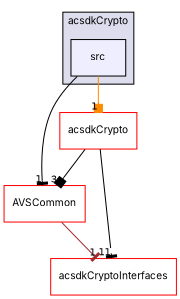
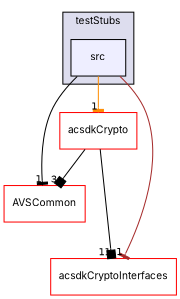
(98, 22) -> (98, 22)
(98, 92) -> (98, 92)
(105, 199) -> (105, 199)
(77, 239) -> (152, 162)
